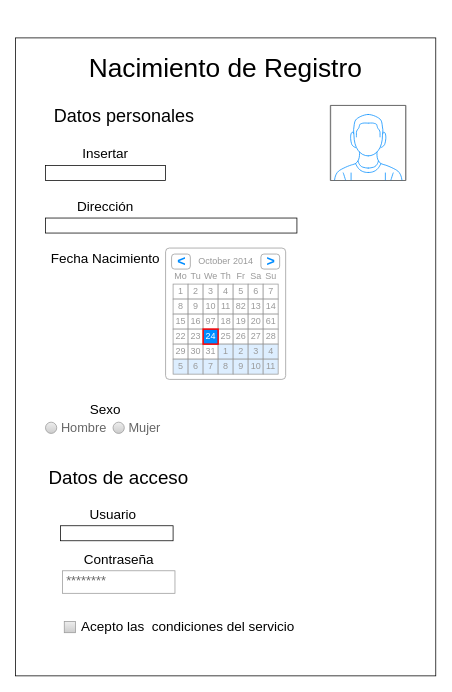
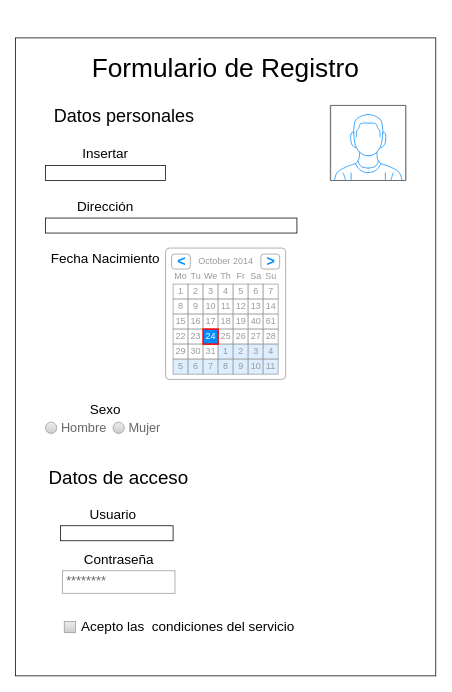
(225, 72) -> (225, 72)
(241, 306) -> (241, 306)
(211, 321) -> (211, 321)
(256, 321) -> (256, 321)
